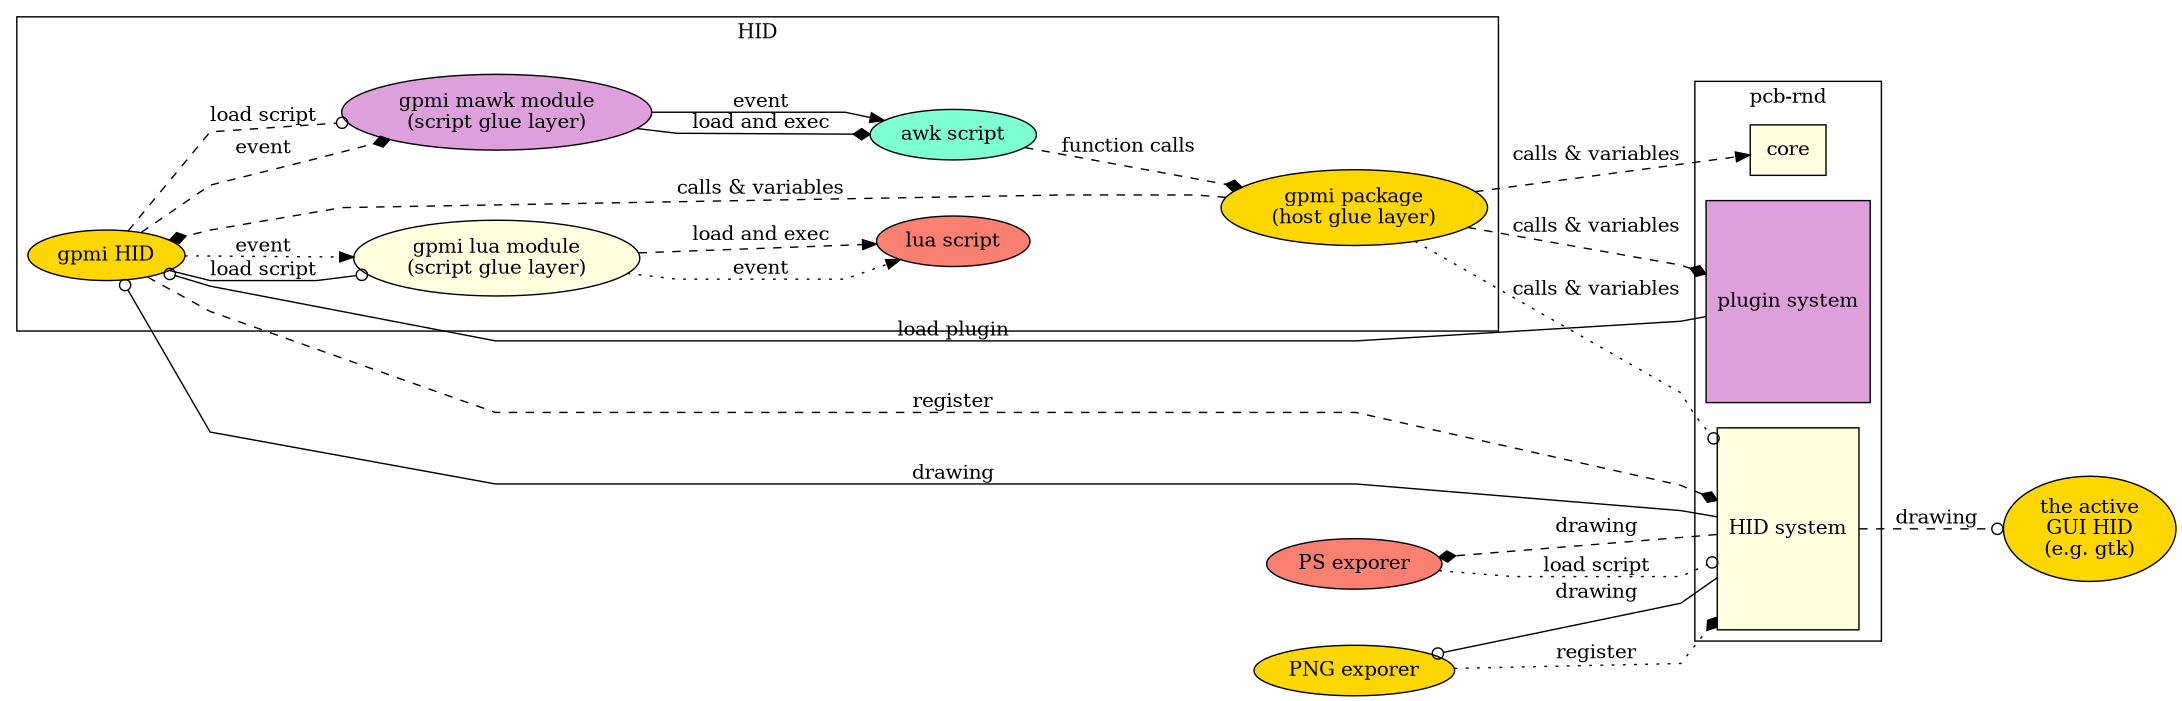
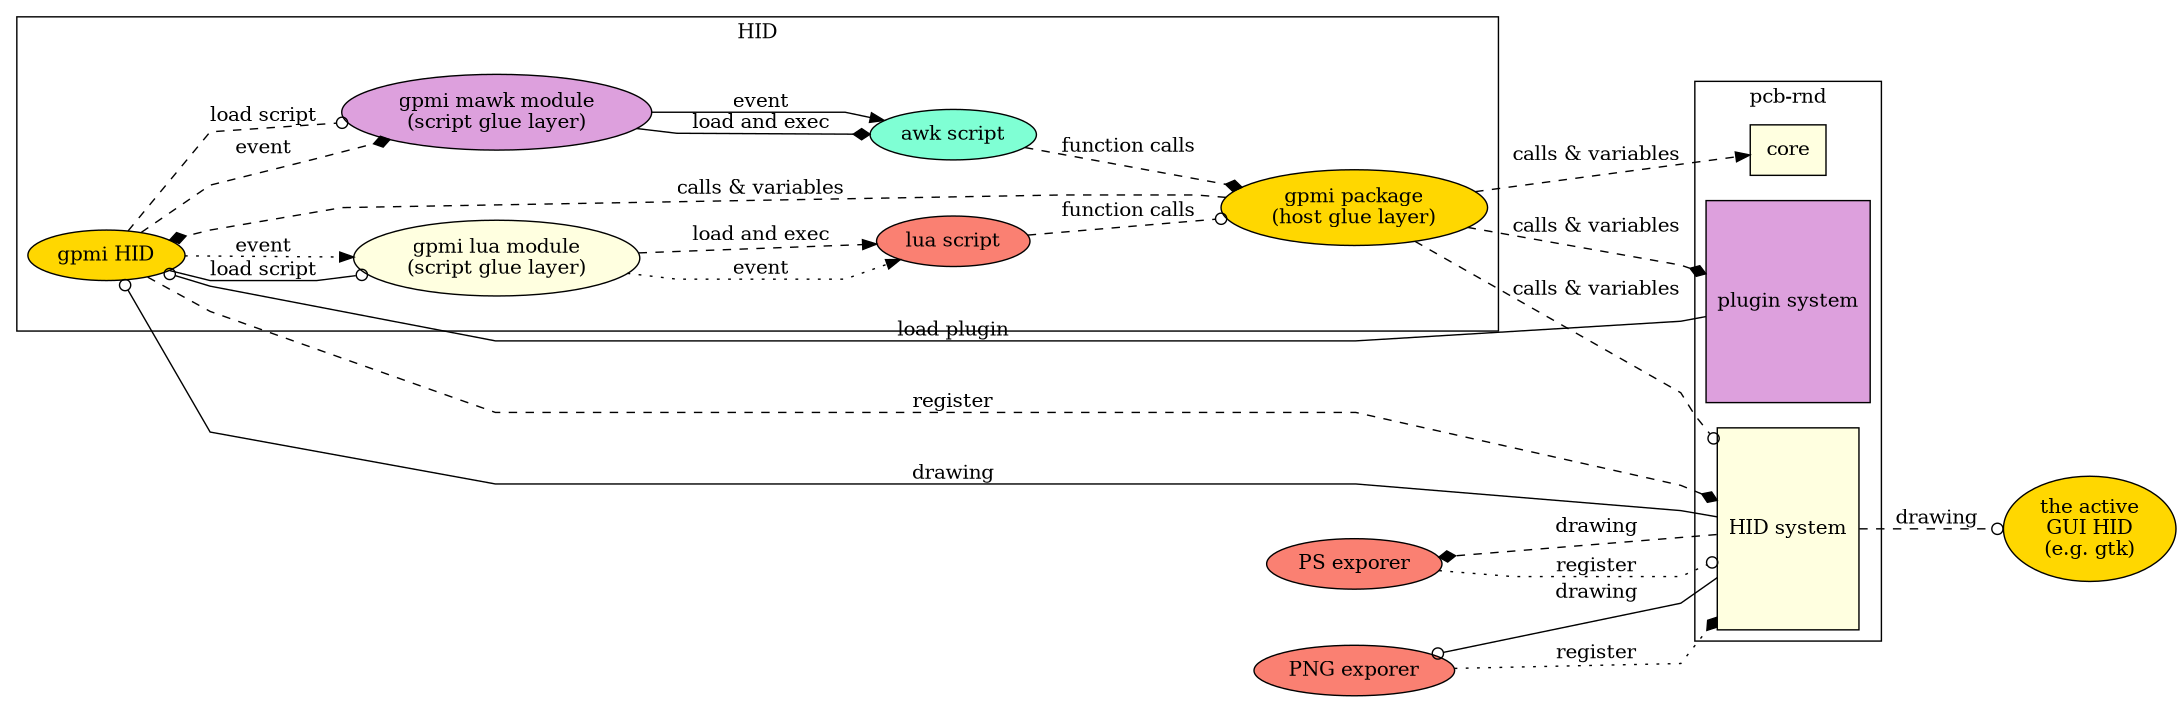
none -> (1122, 227)
(1585, 338) -> (1585, 338)
(1597, 566) -> (1597, 566)
(1354, 671) -> (1354, 671)
